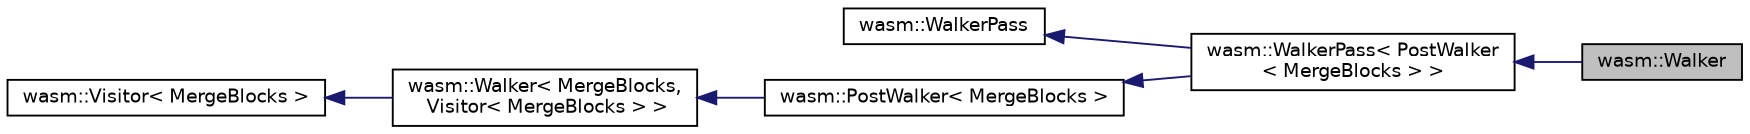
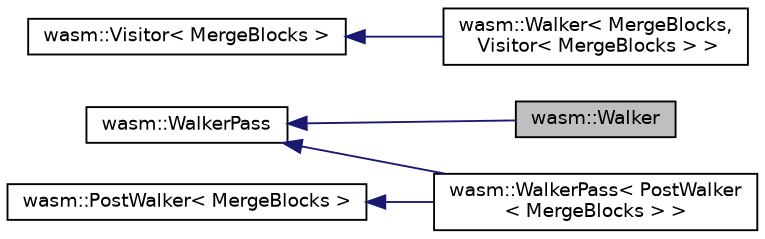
(1558, 62) -> (411, 122)
(740, 98) -> none
